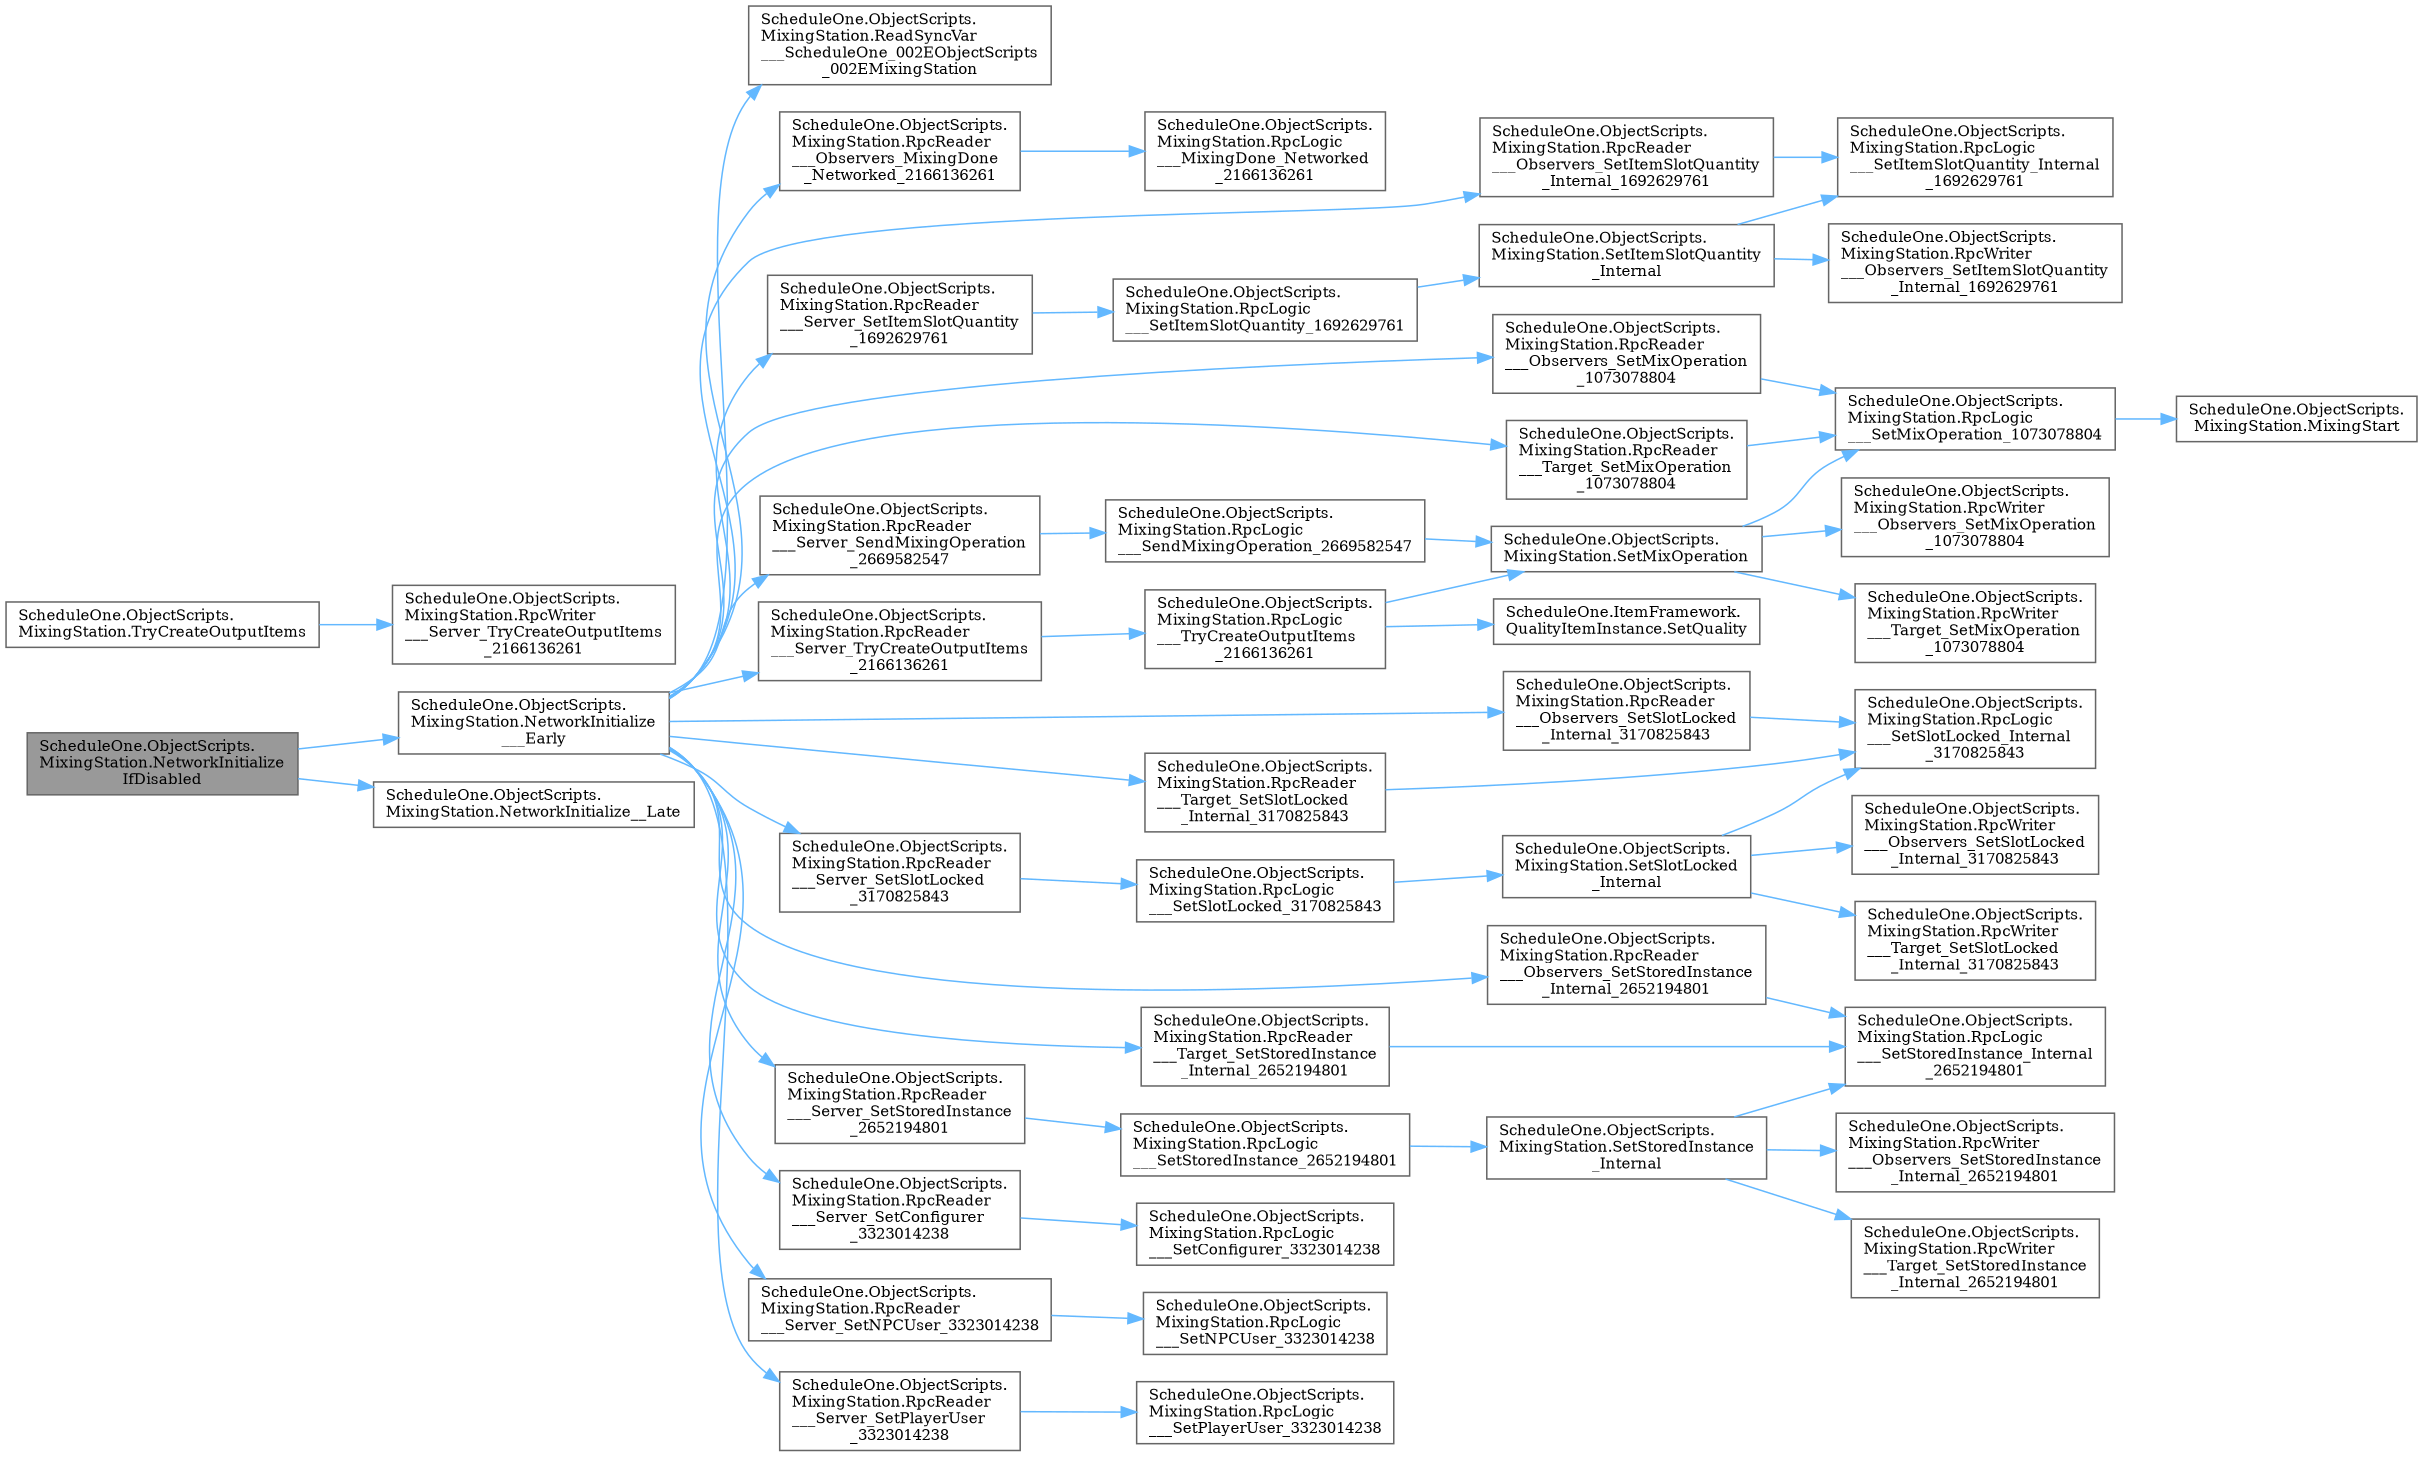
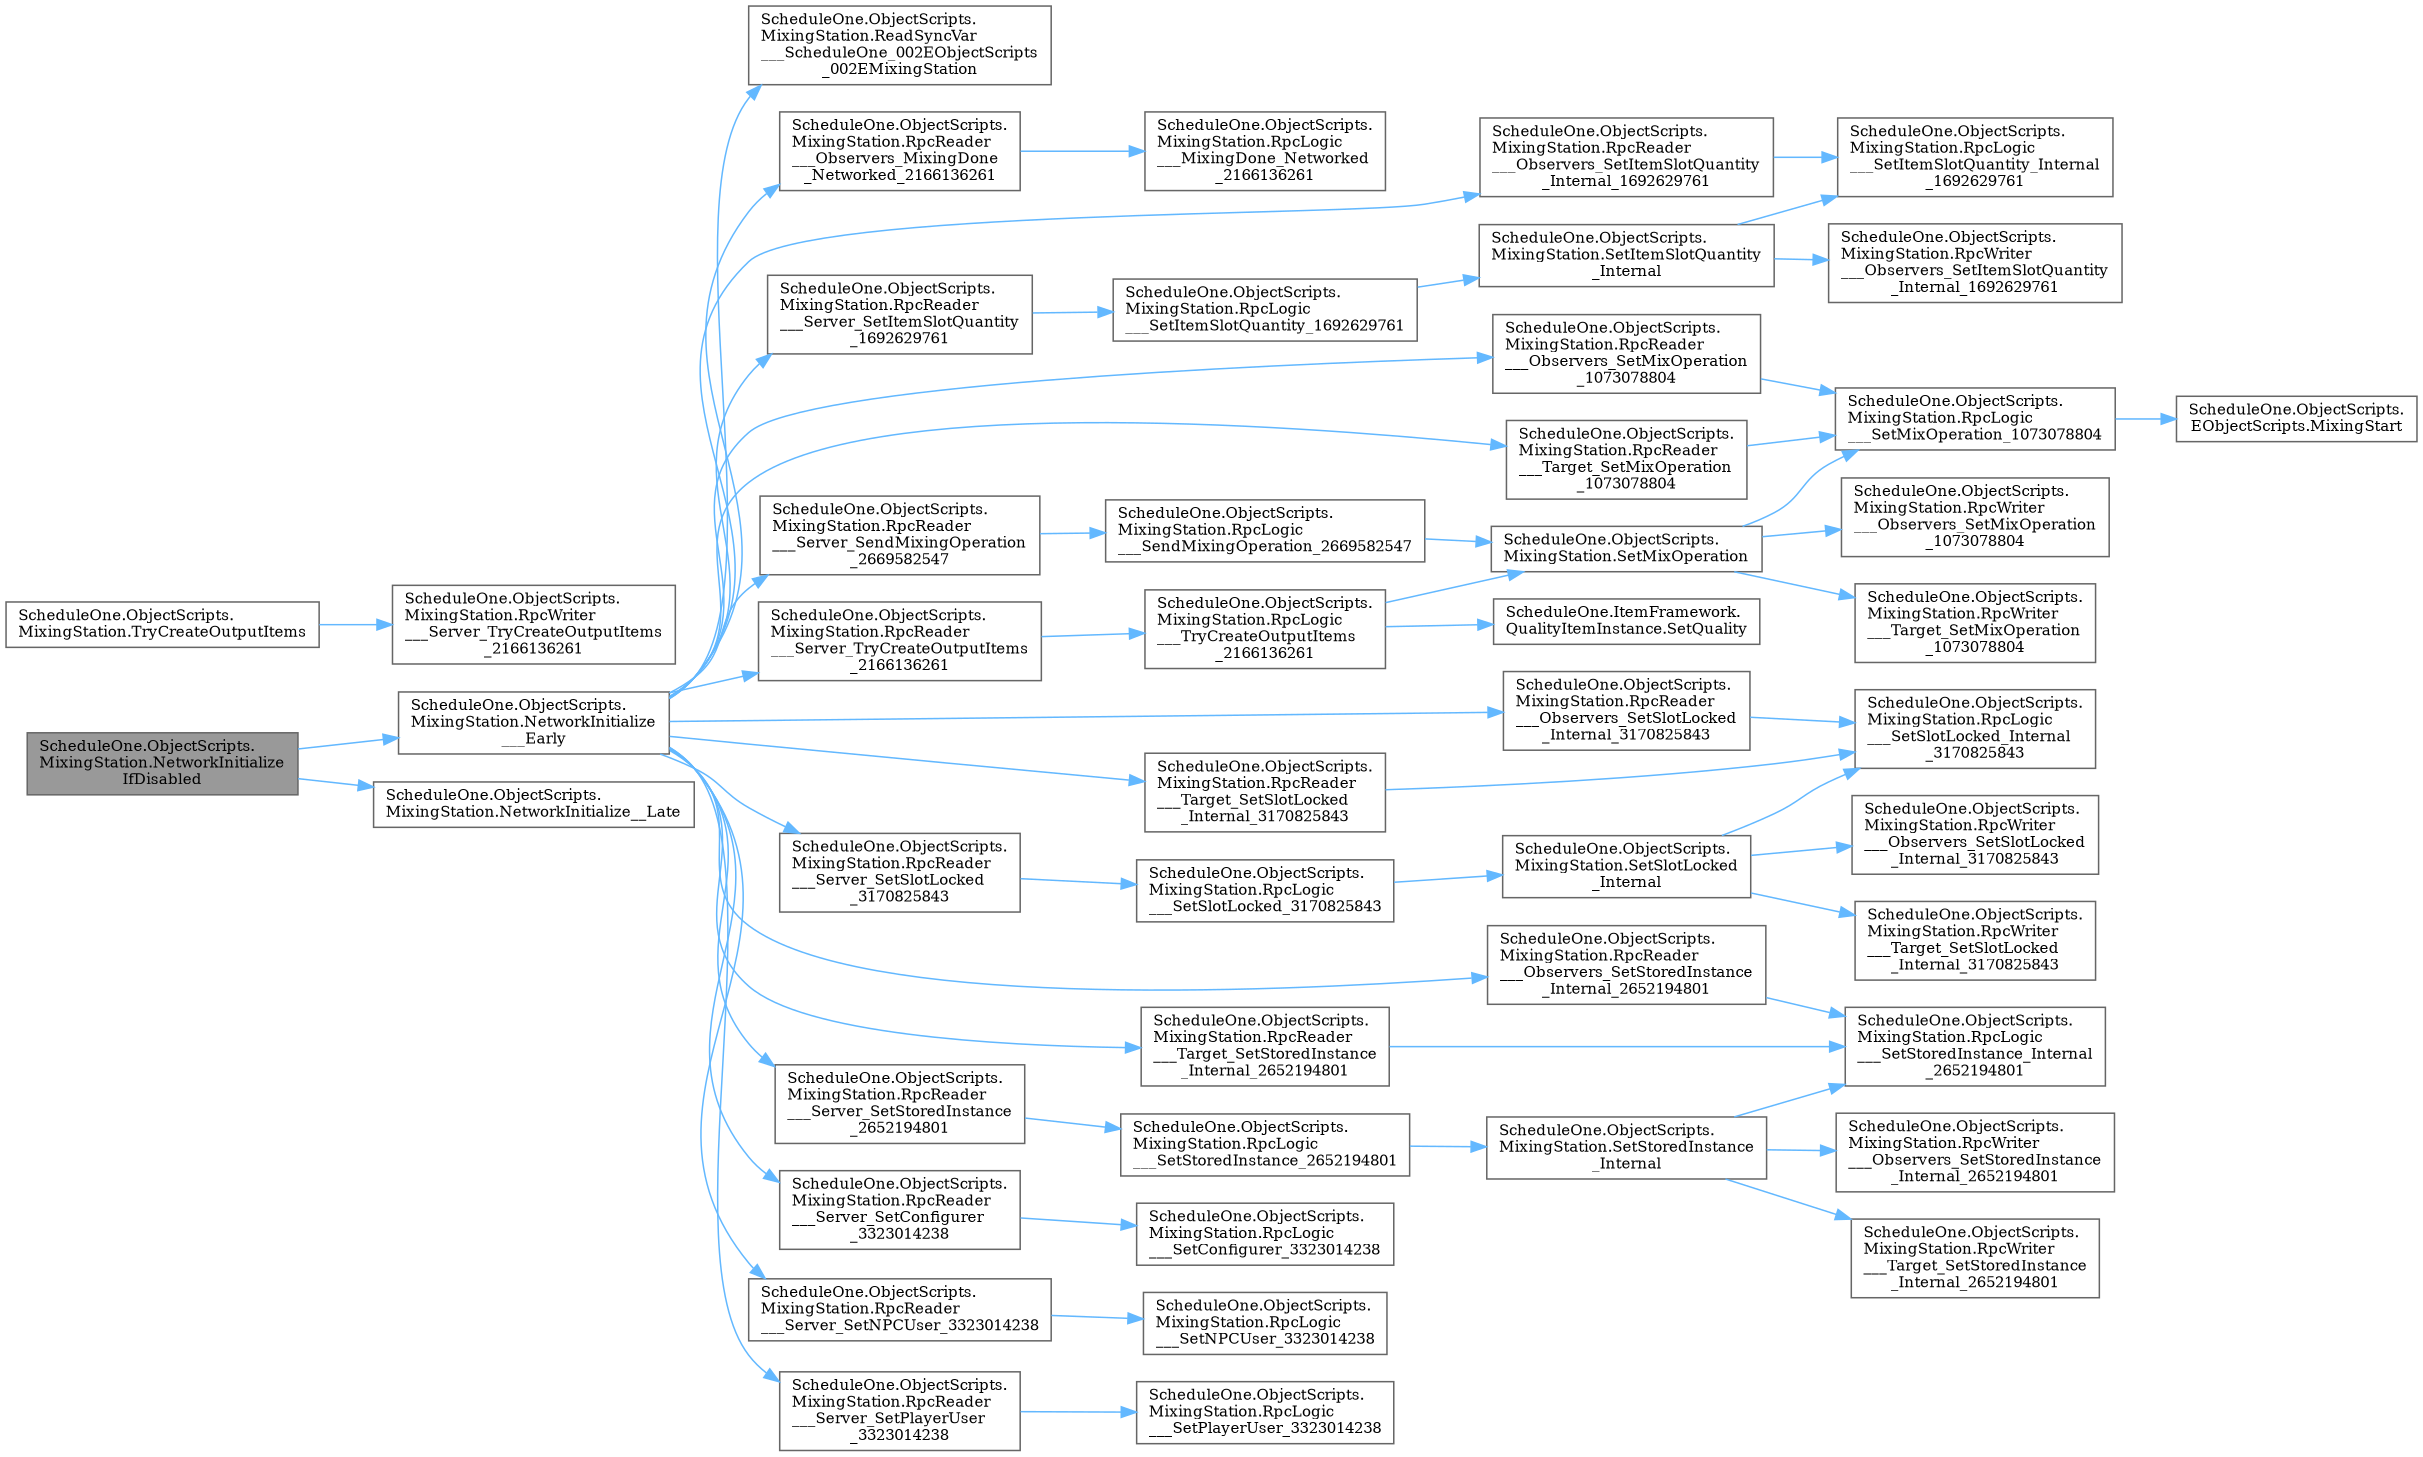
(2297, 419) -> (2297, 419)
